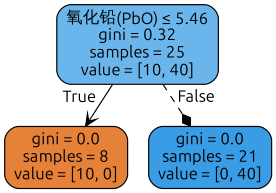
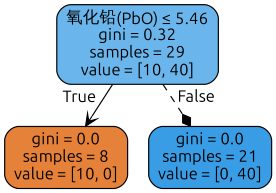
(138, 53) -> (138, 53)
